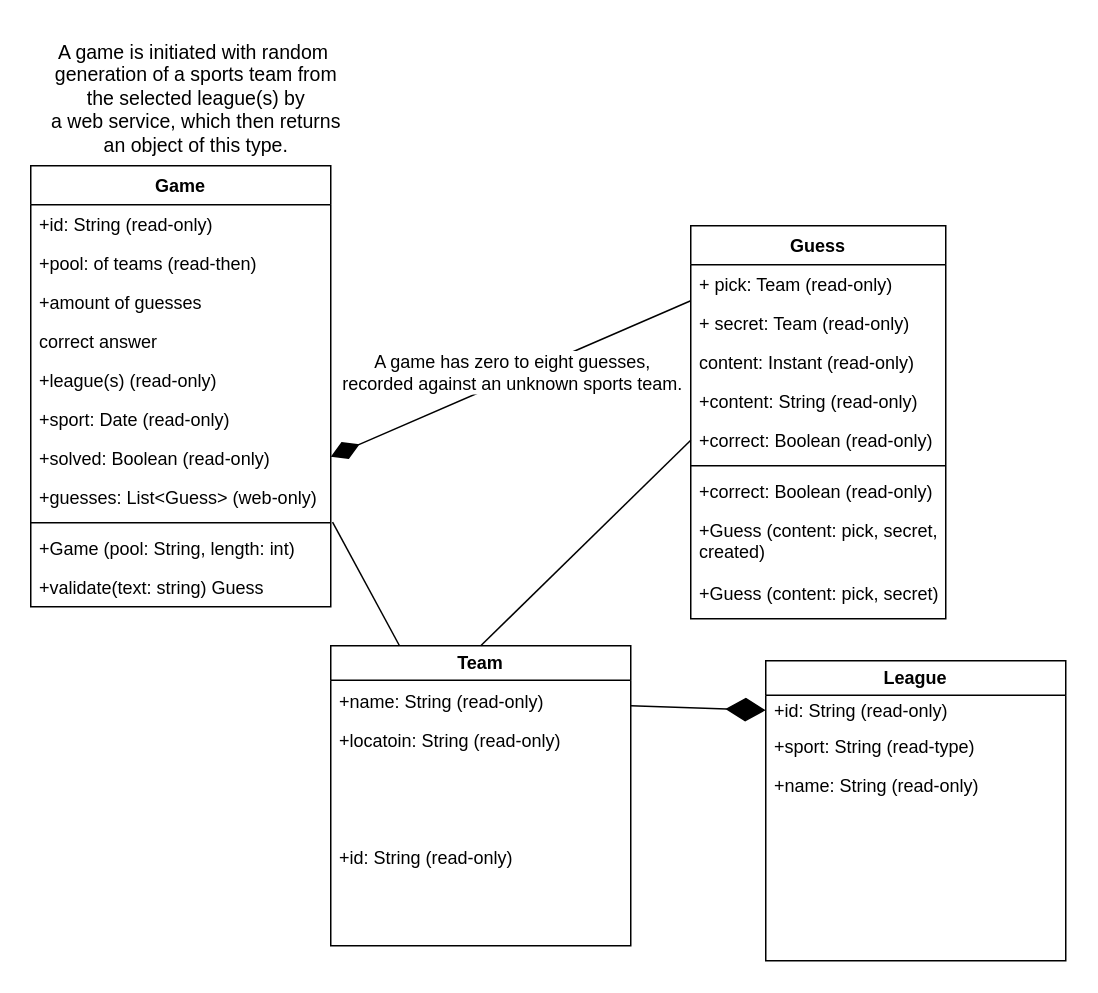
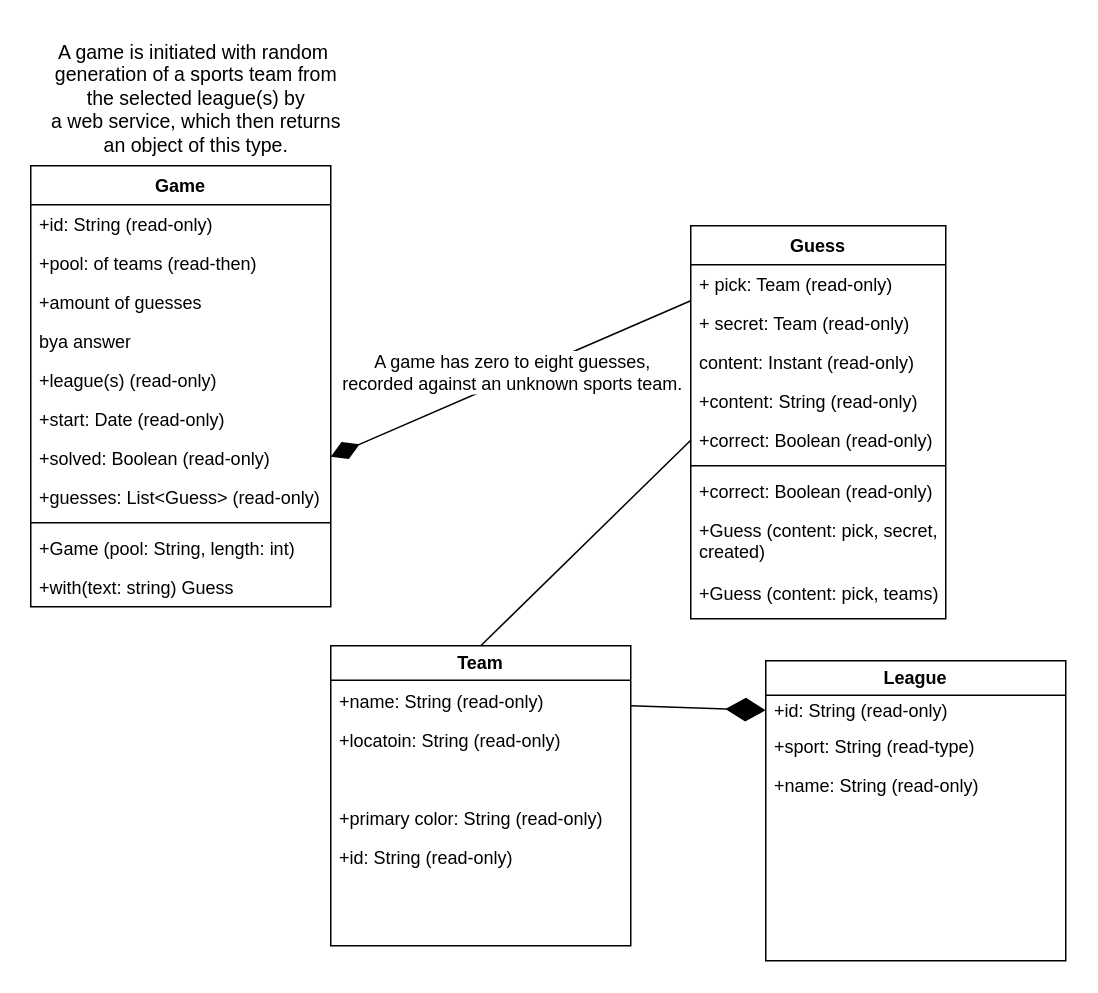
(108, 343) -> (88, 343)
(151, 421) -> (151, 421)
(182, 510) -> (182, 510)
(366, 584) -> none
(172, 589) -> (154, 589)
(820, 606) -> (820, 606)
none -> (481, 818)
